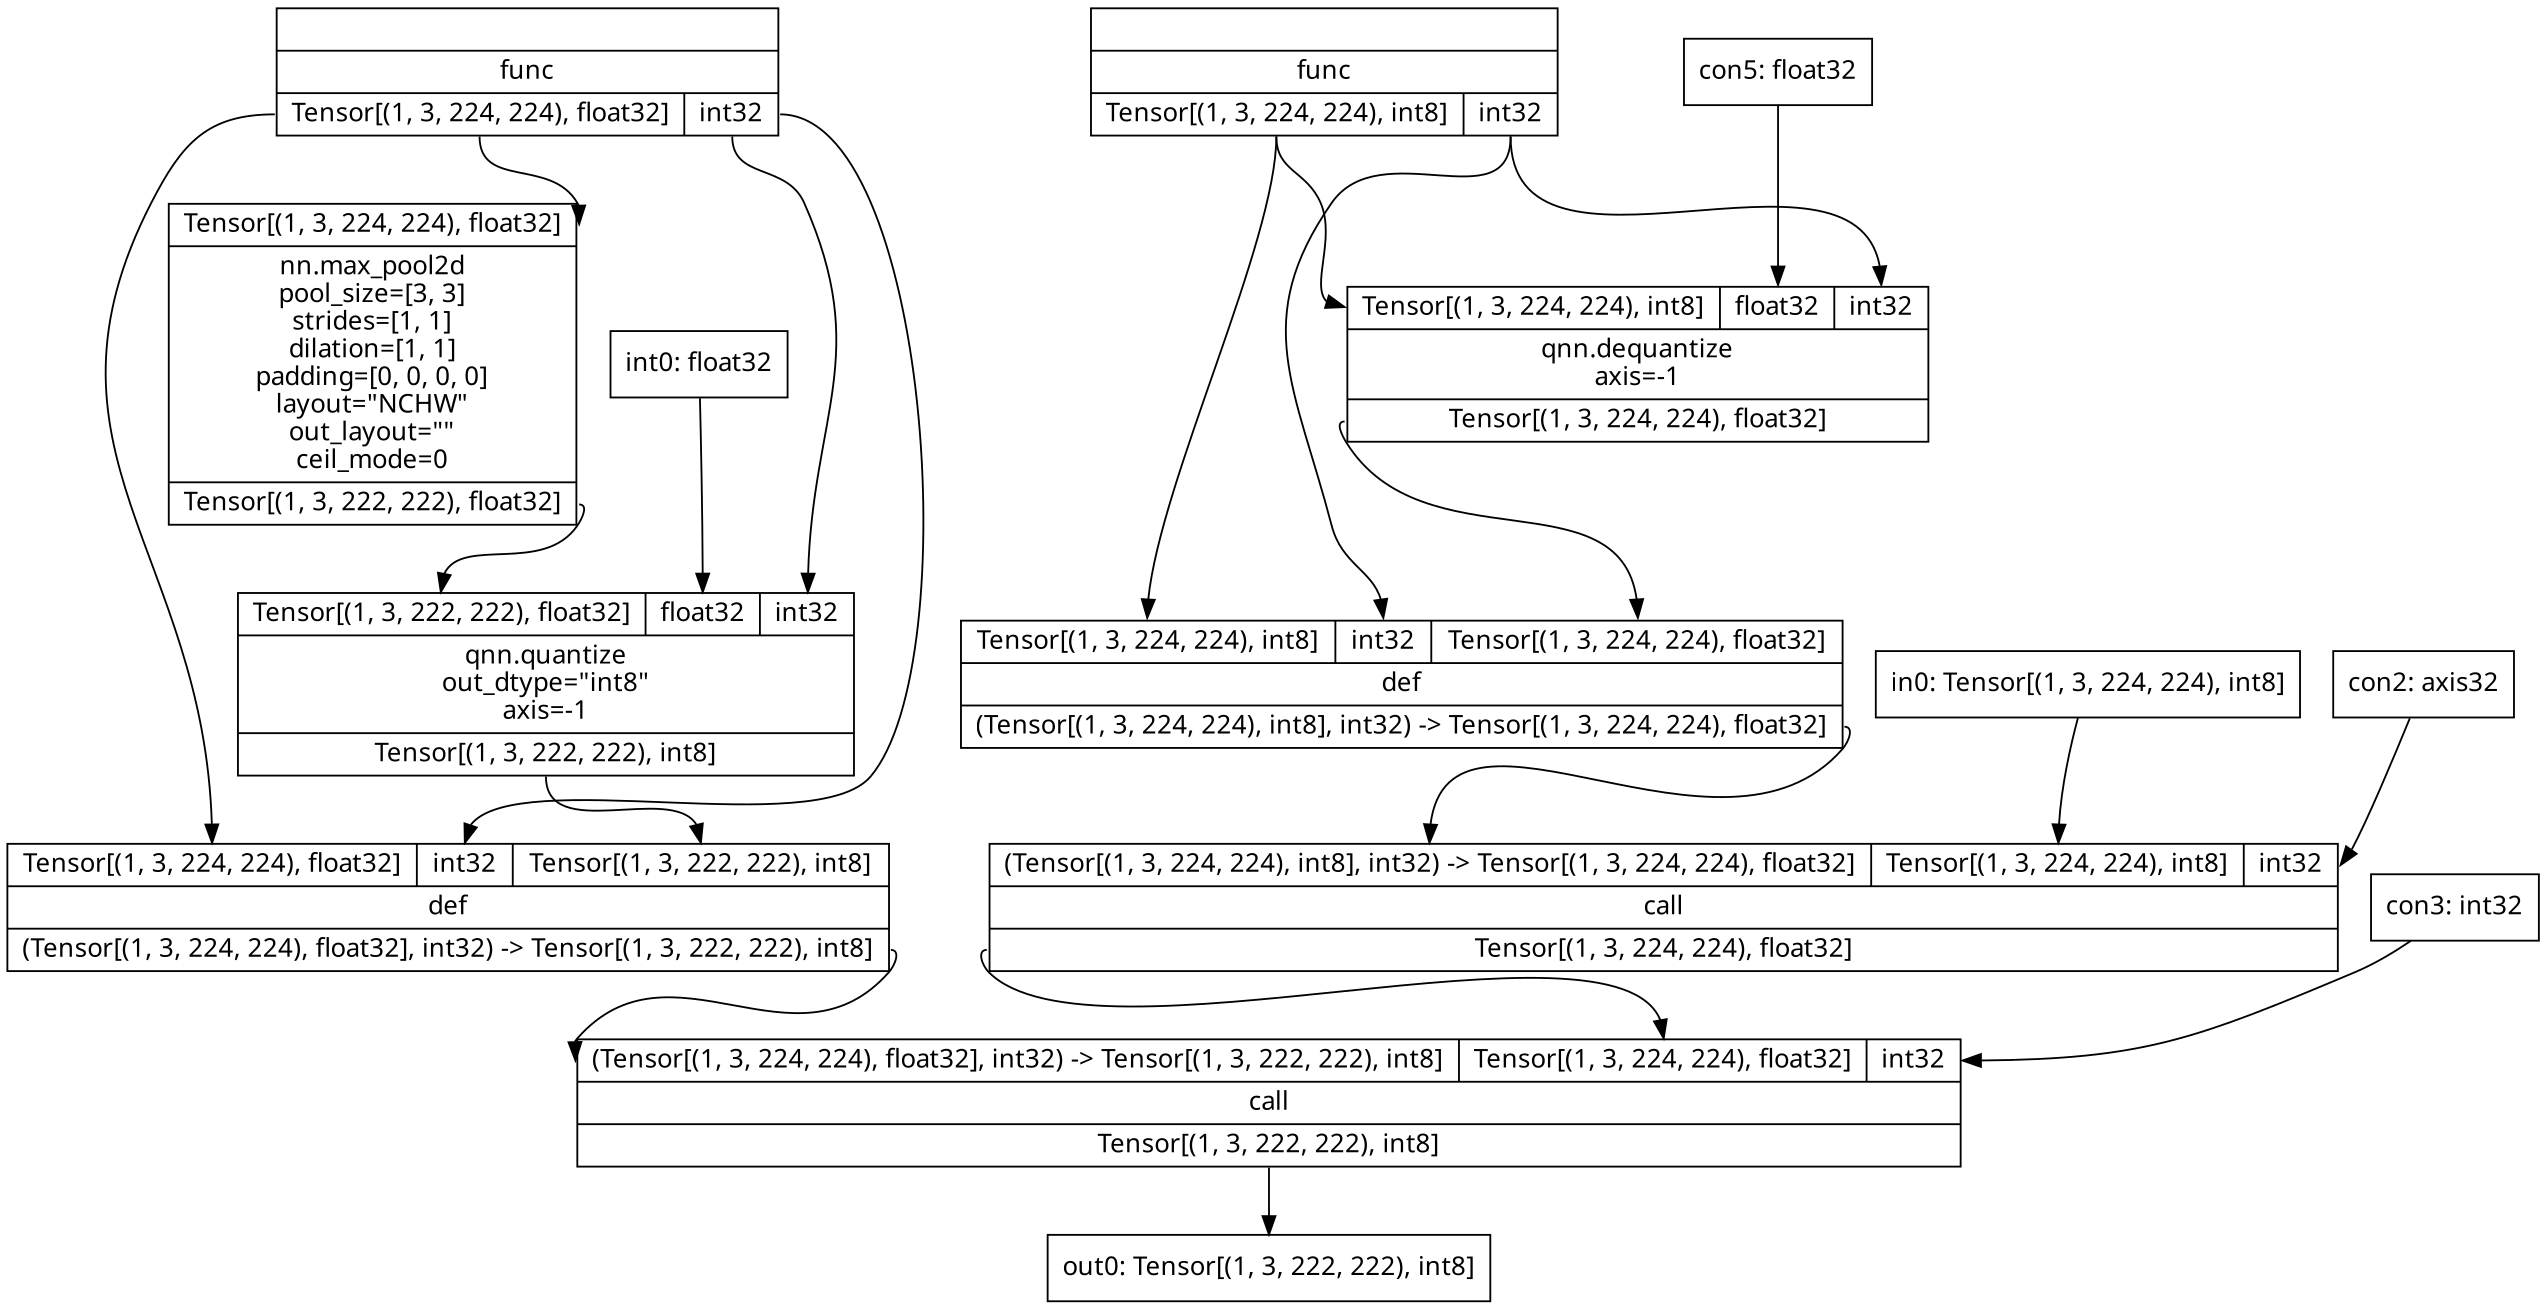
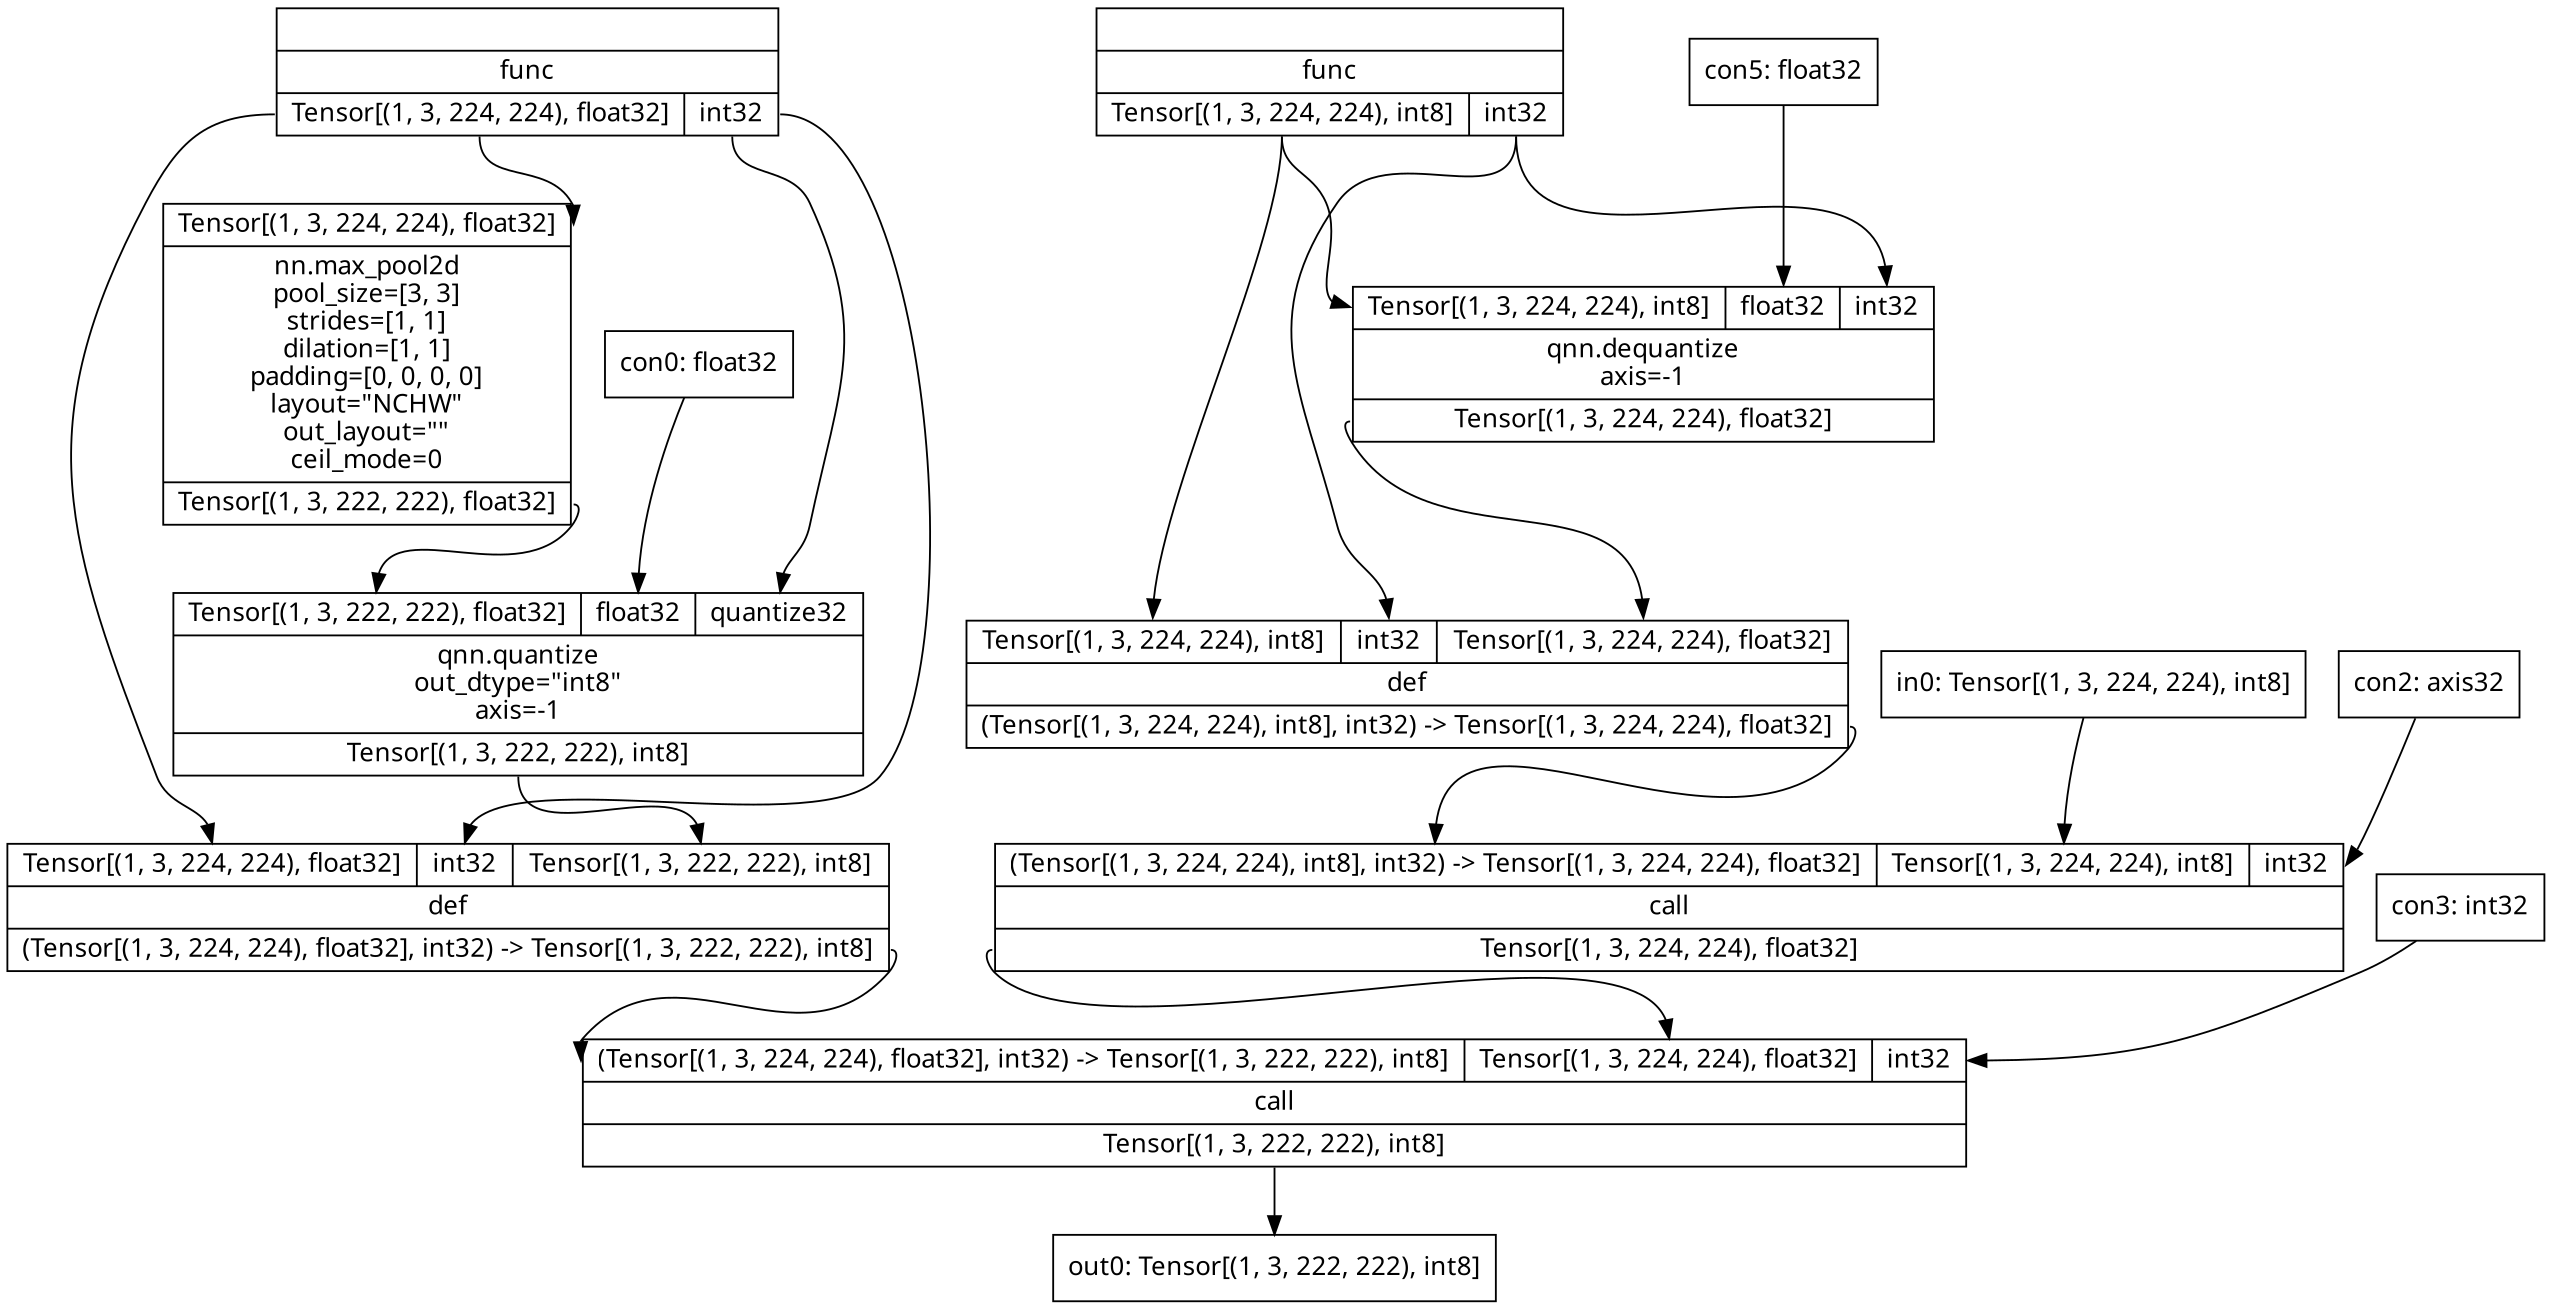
(699, 364) -> (699, 364)
(807, 613) -> (779, 613)
